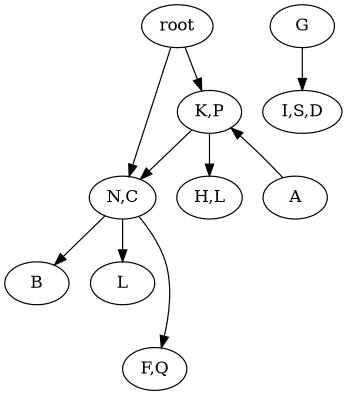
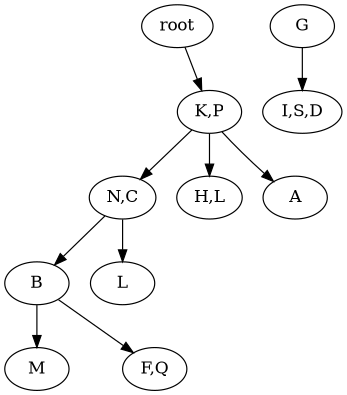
(152, 106) -> none
(262, 156) -> (243, 153)
(168, 273) -> (91, 323)
none -> (37, 369)
